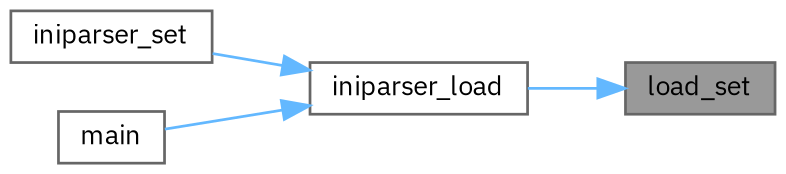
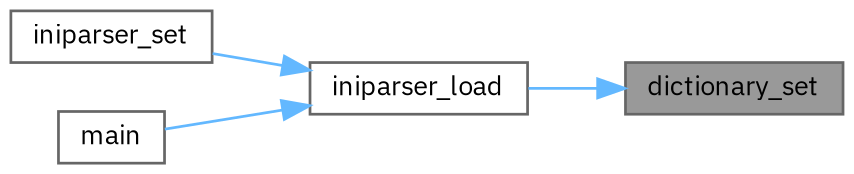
(700, 88) -> (734, 88)
